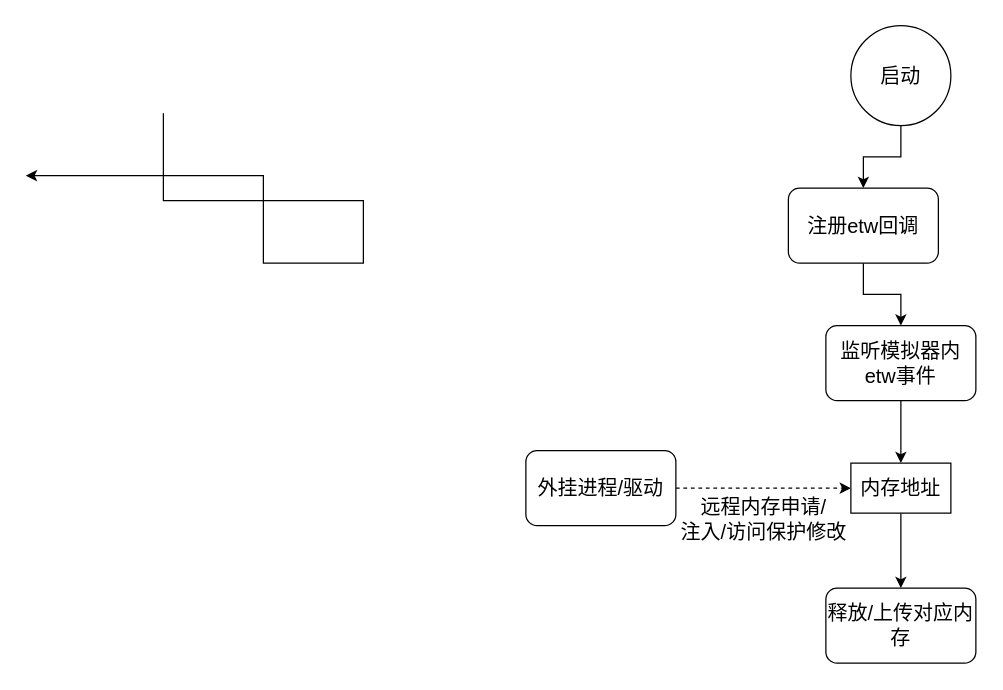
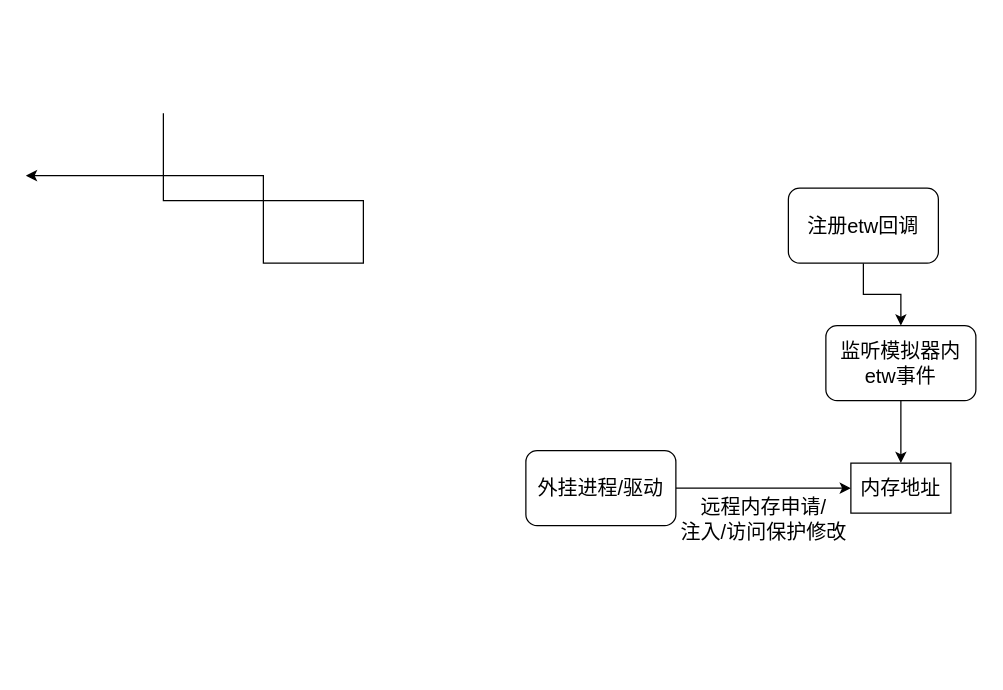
(901, 76) -> none
(886, 157) -> none
(760, 488) -> (760, 488)
(901, 546) -> none
(901, 626) -> none
